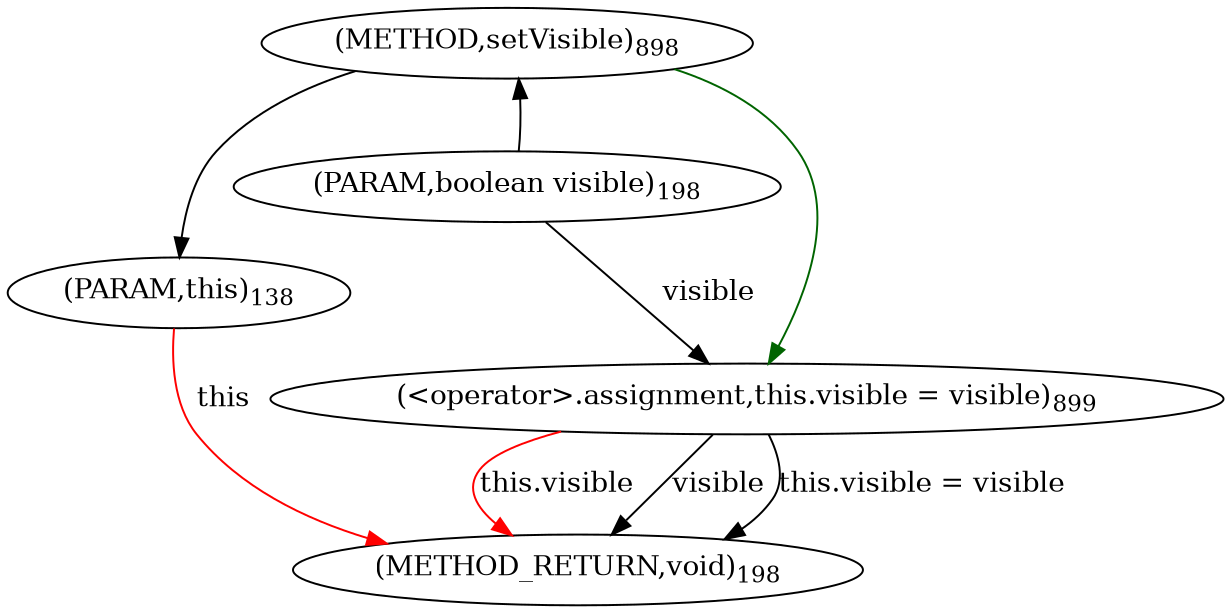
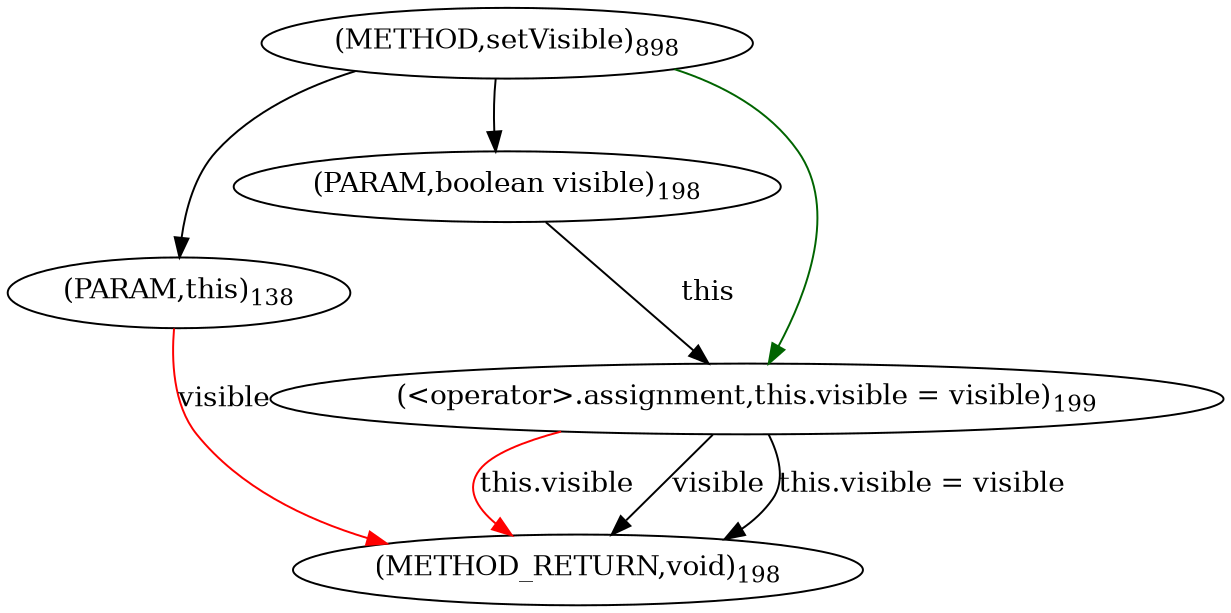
(520, 125) -> (494, 105)
(709, 293) -> (709, 293)
(1075, 396) -> (1075, 396)
(224, 399) -> (224, 399)
